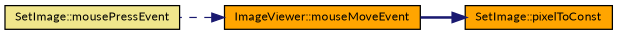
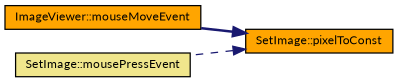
(196, 17) -> (212, 53)
